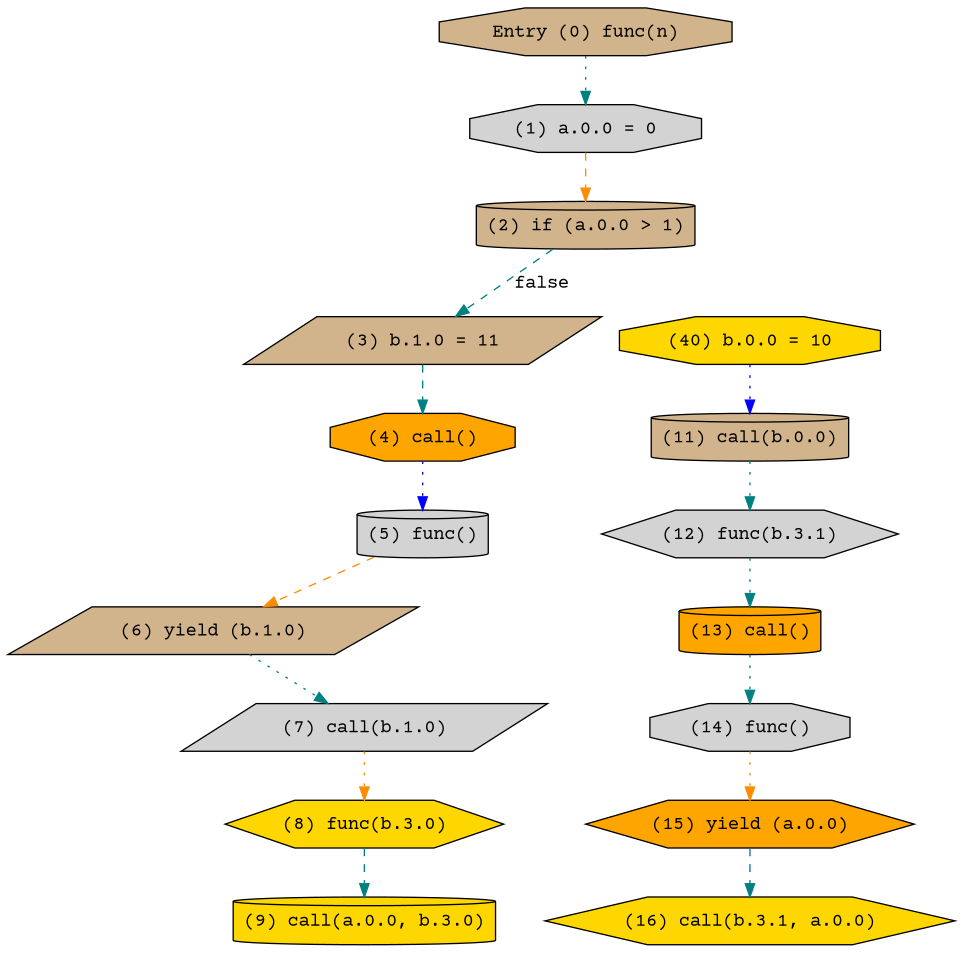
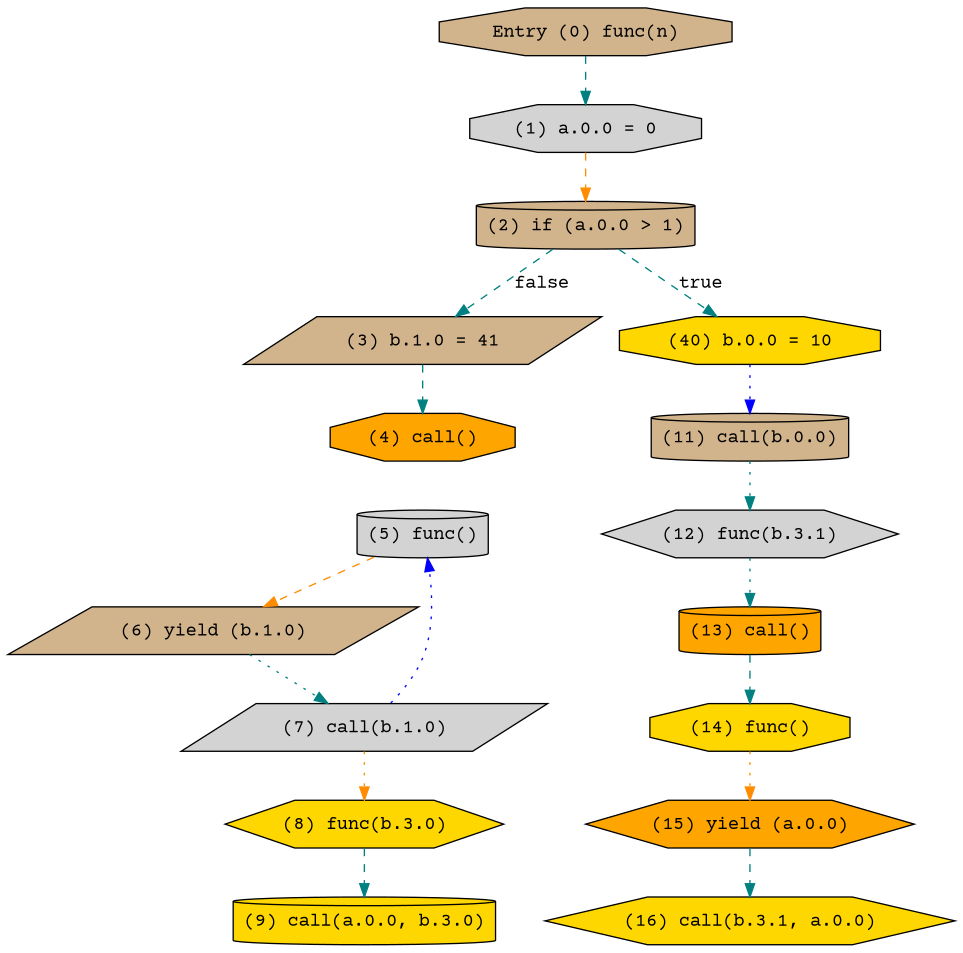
(586, 74) -> (586, 74)
none -> (662, 279)
(423, 341) -> (423, 341)
(423, 479) -> (427, 643)
(750, 673) -> (750, 673)
(750, 727) -> (750, 727)
